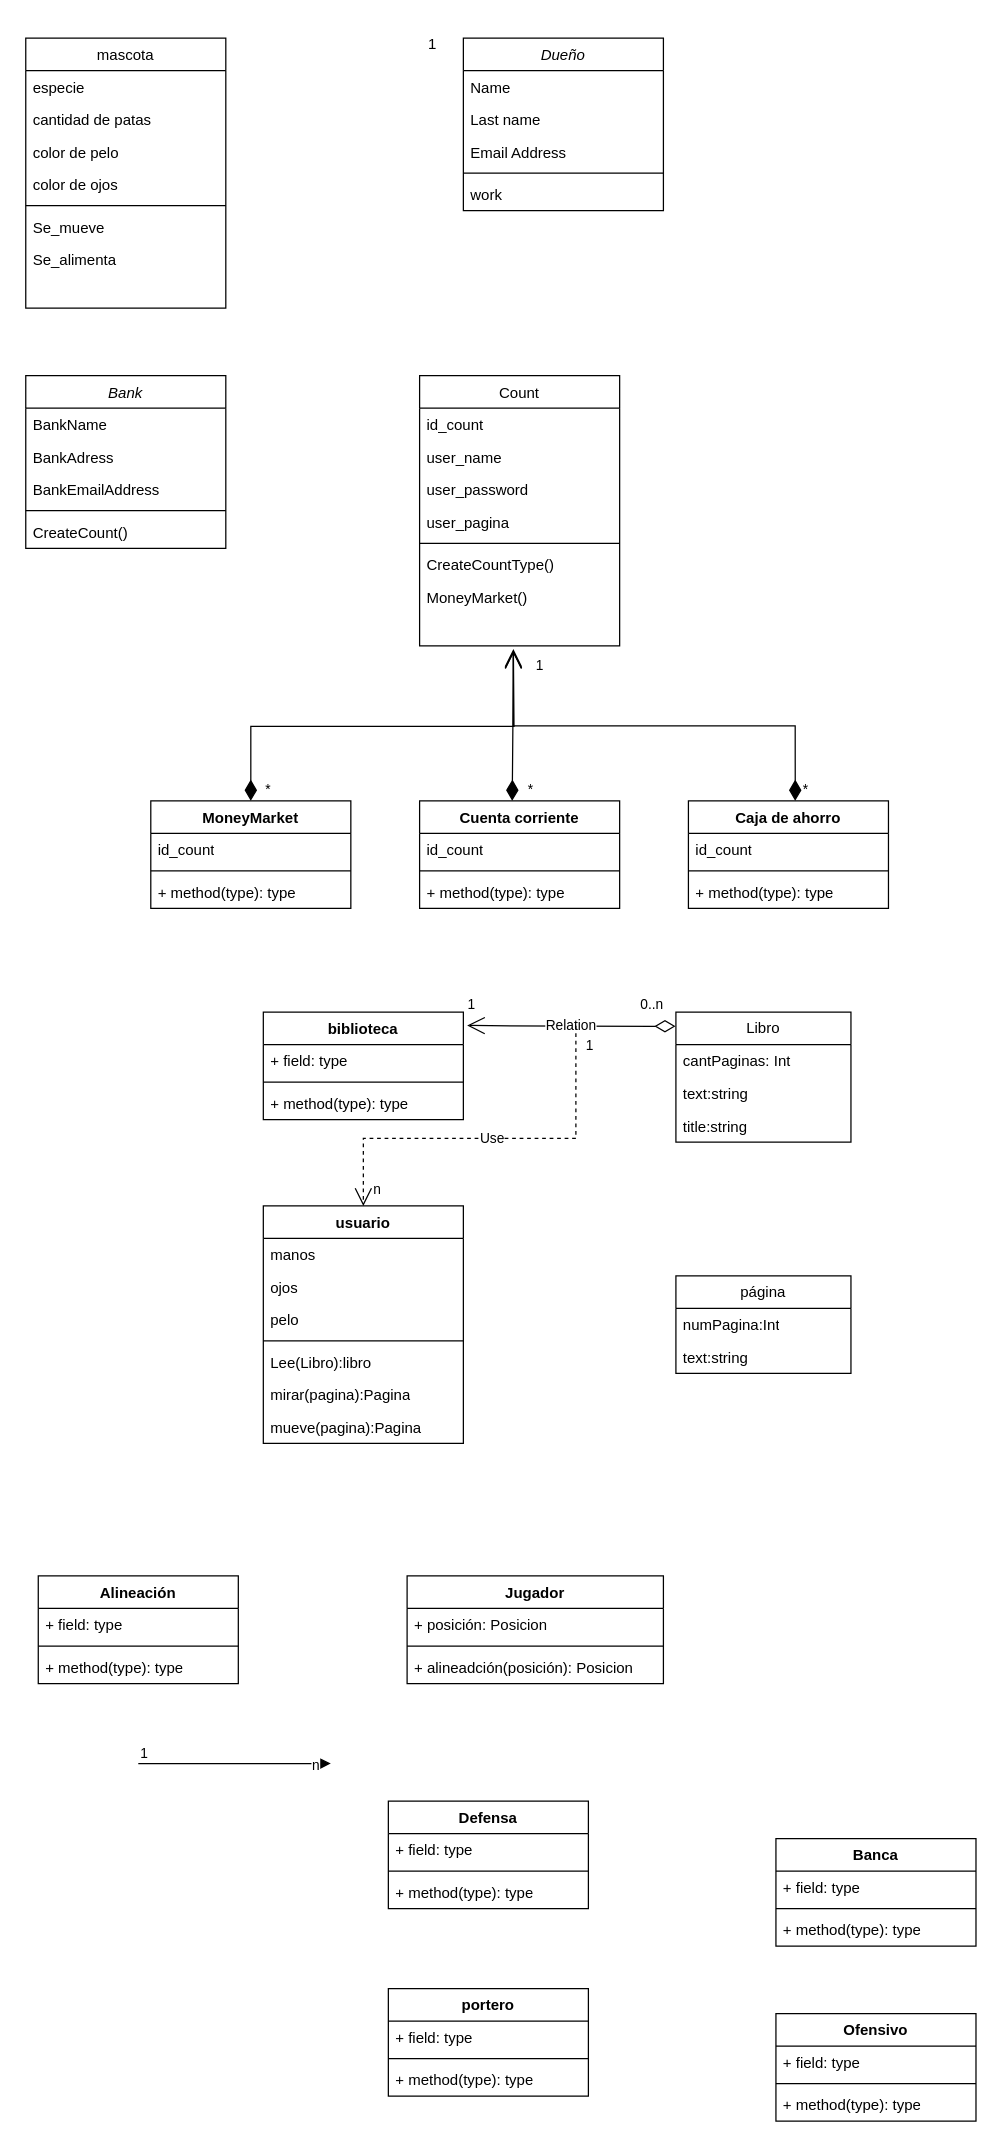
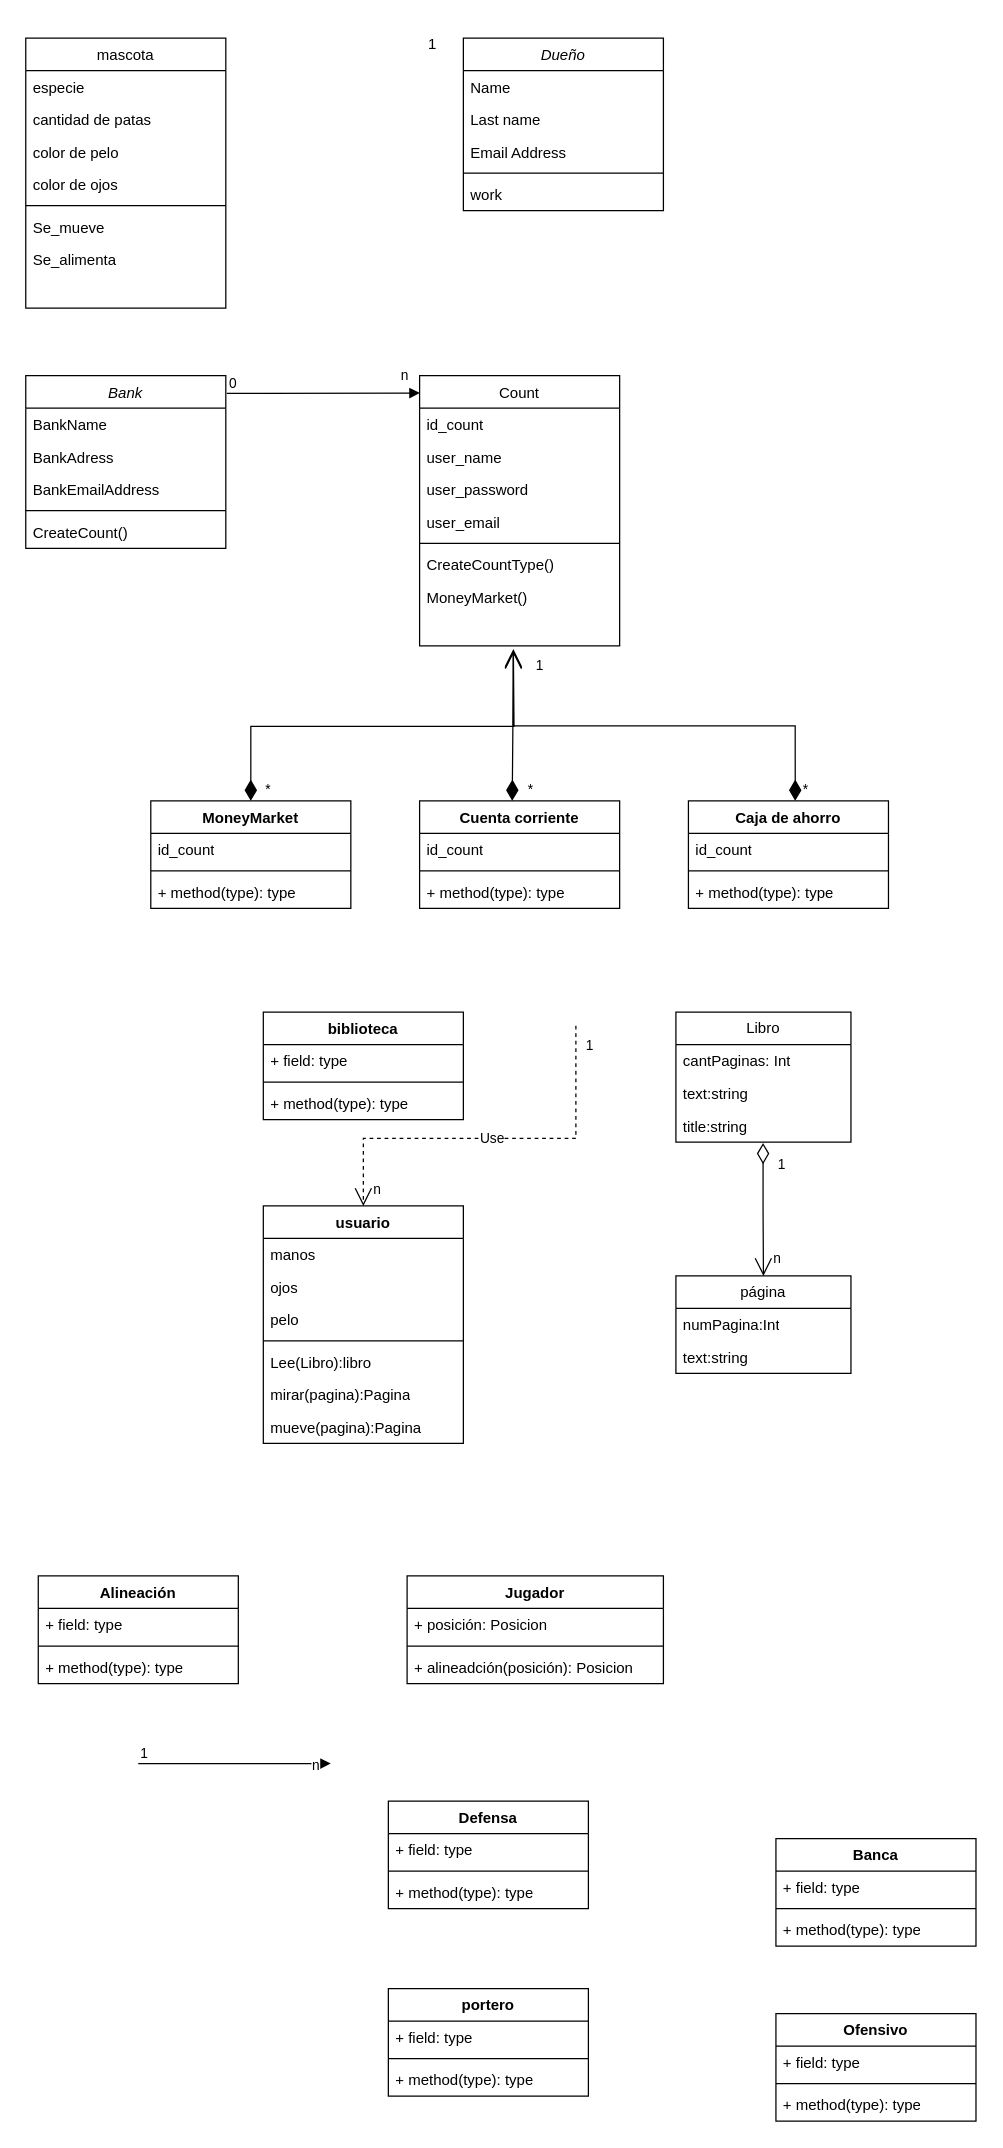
none -> (318, 393)
(471, 523) -> (464, 523)
(562, 1026) -> none
none -> (763, 1218)
